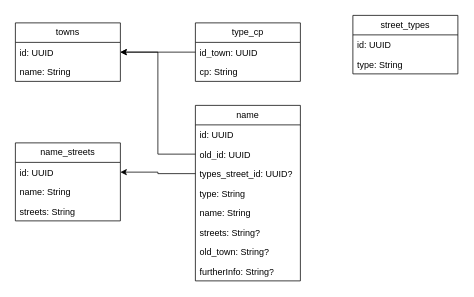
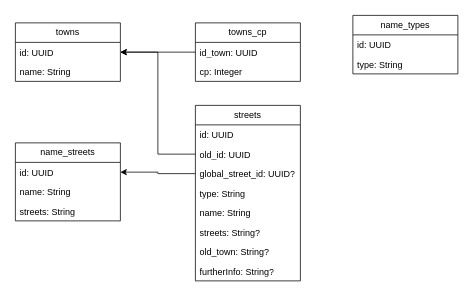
(405, 25) -> (405, 25)
(248, 33) -> (248, 33)
(222, 73) -> (225, 73)
(248, 115) -> (248, 115)
(249, 180) -> (249, 180)
